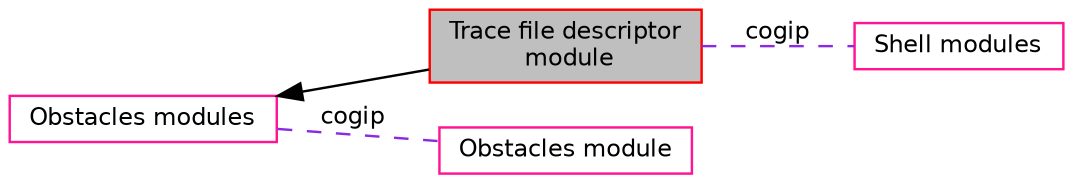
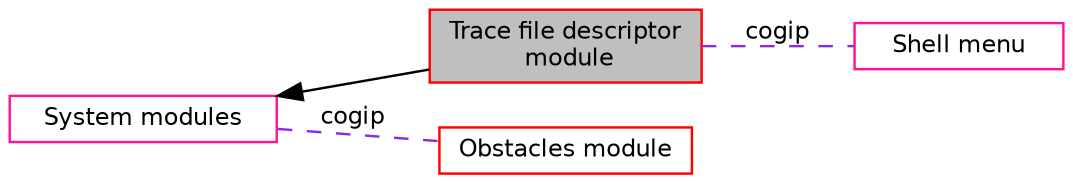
(959, 46) -> (959, 46)
(143, 119) -> (143, 119)
(566, 151) -> (566, 151)
